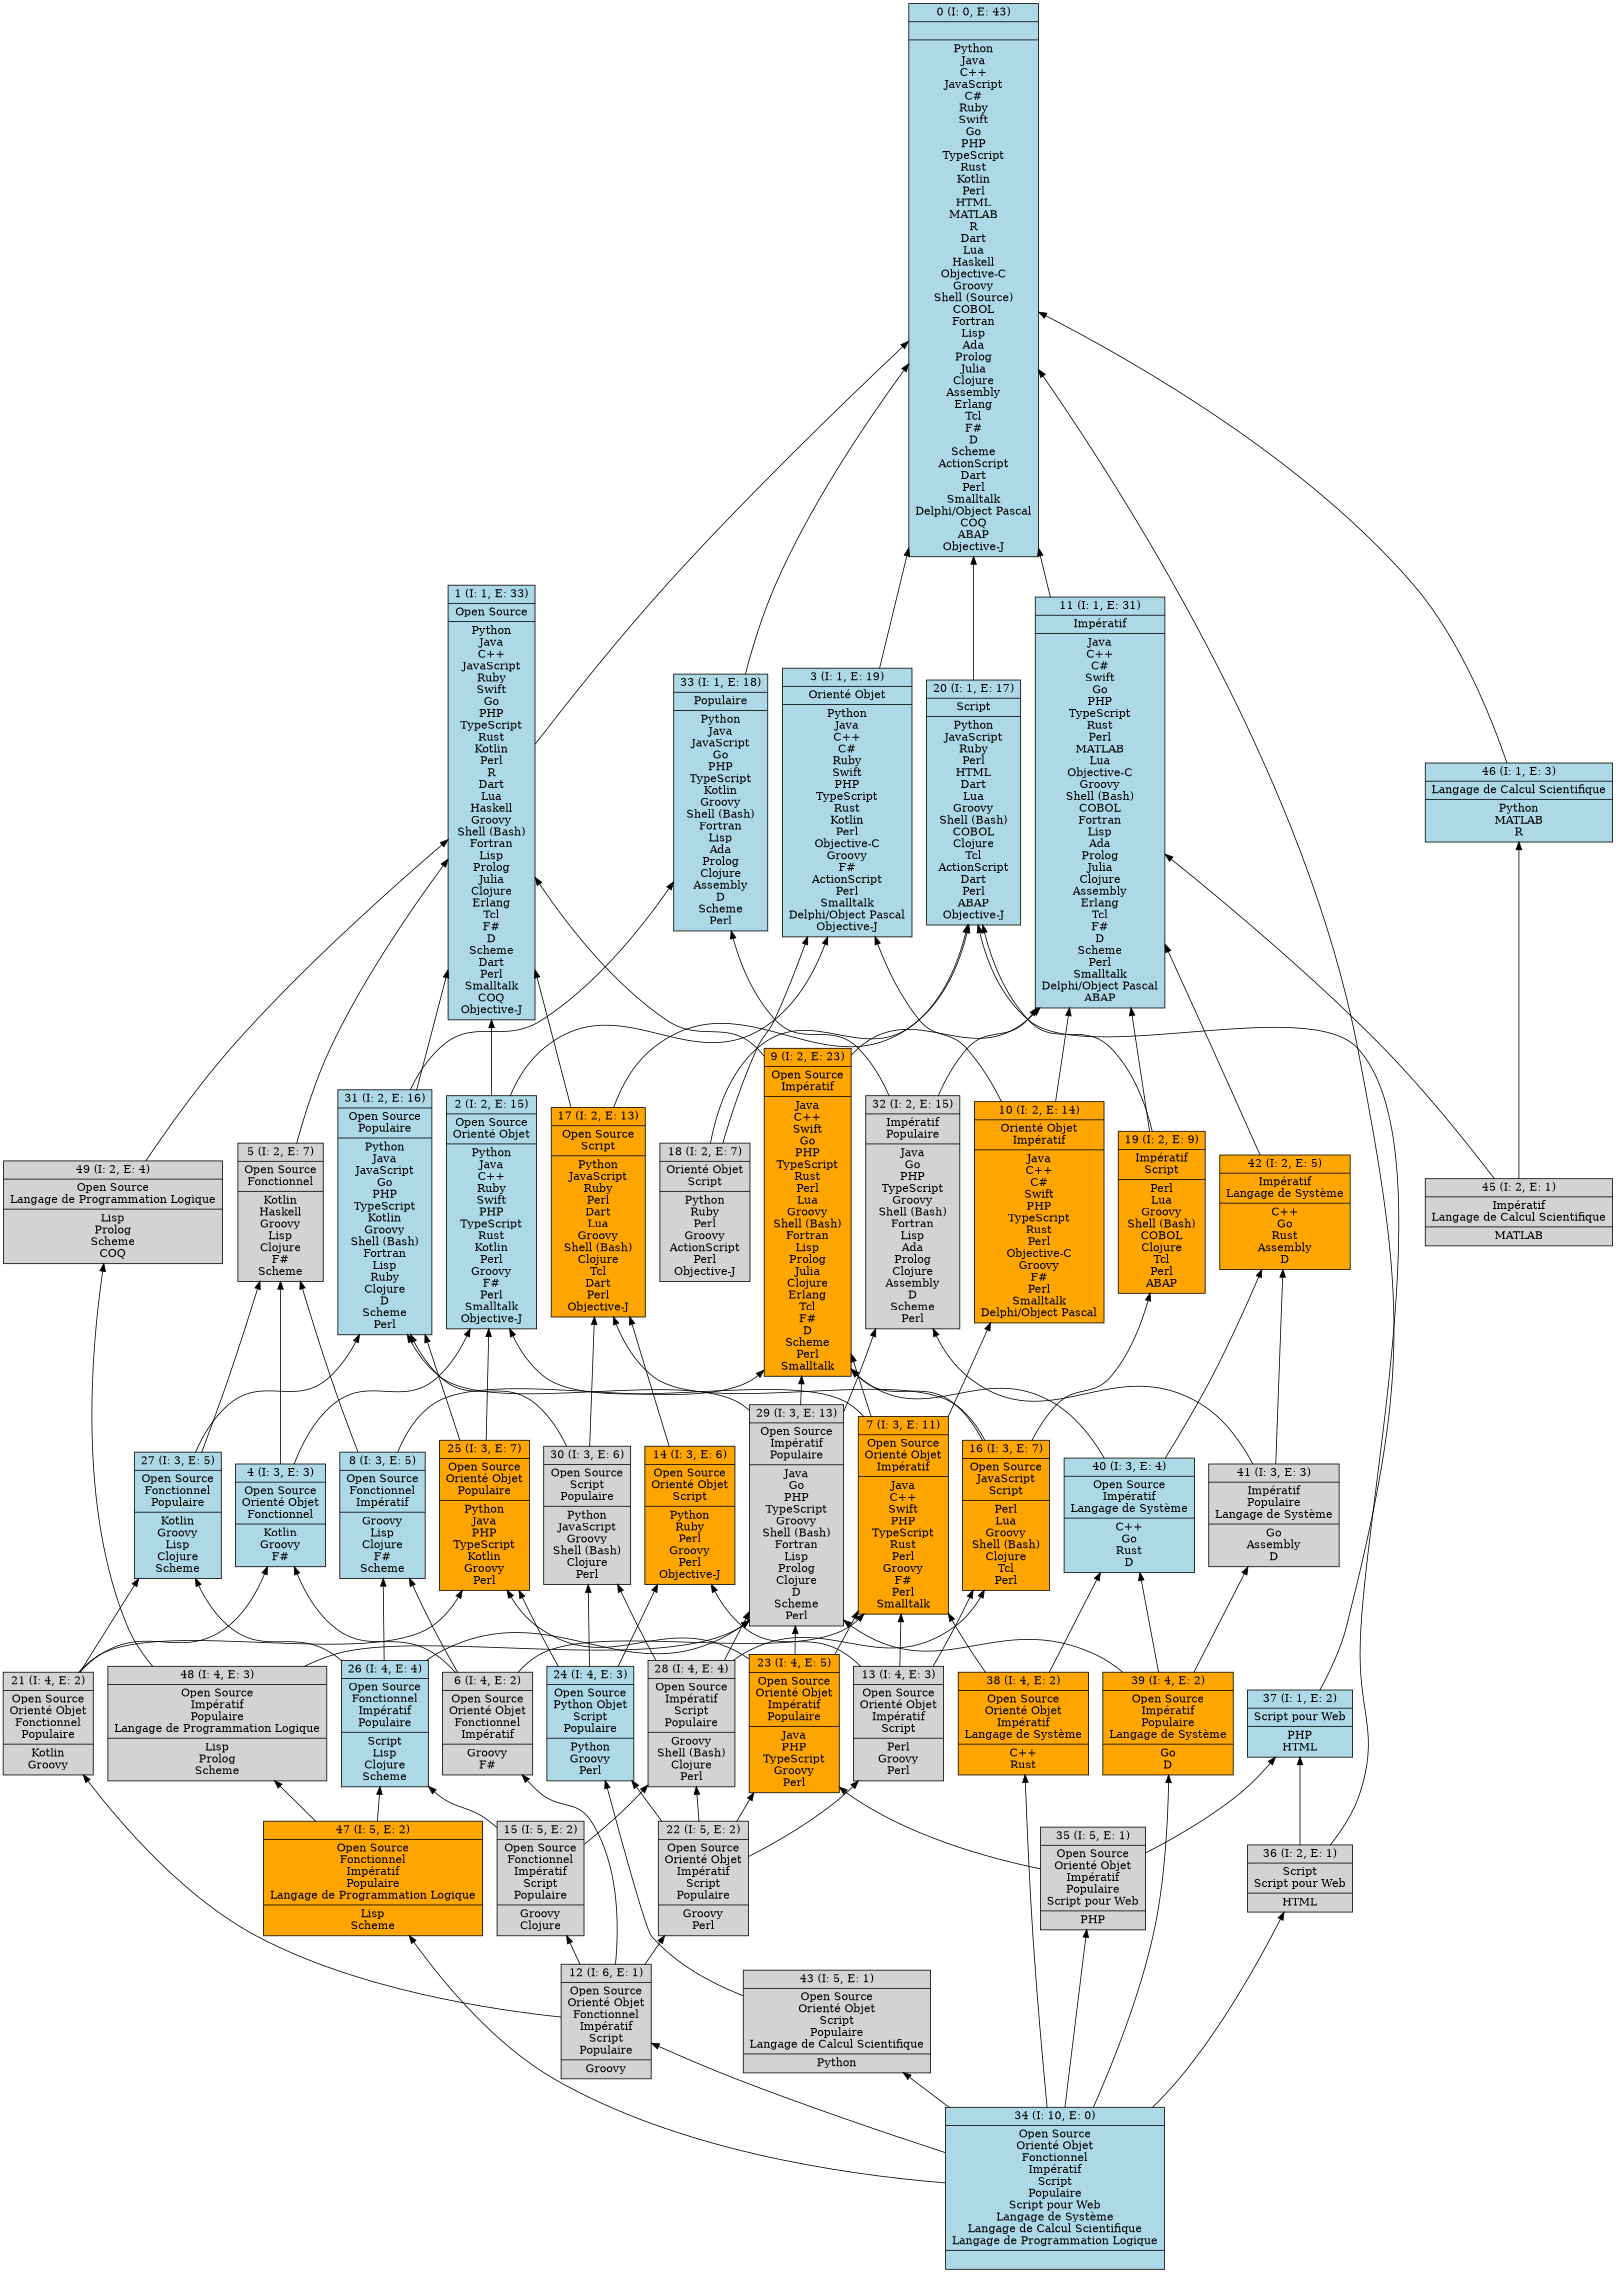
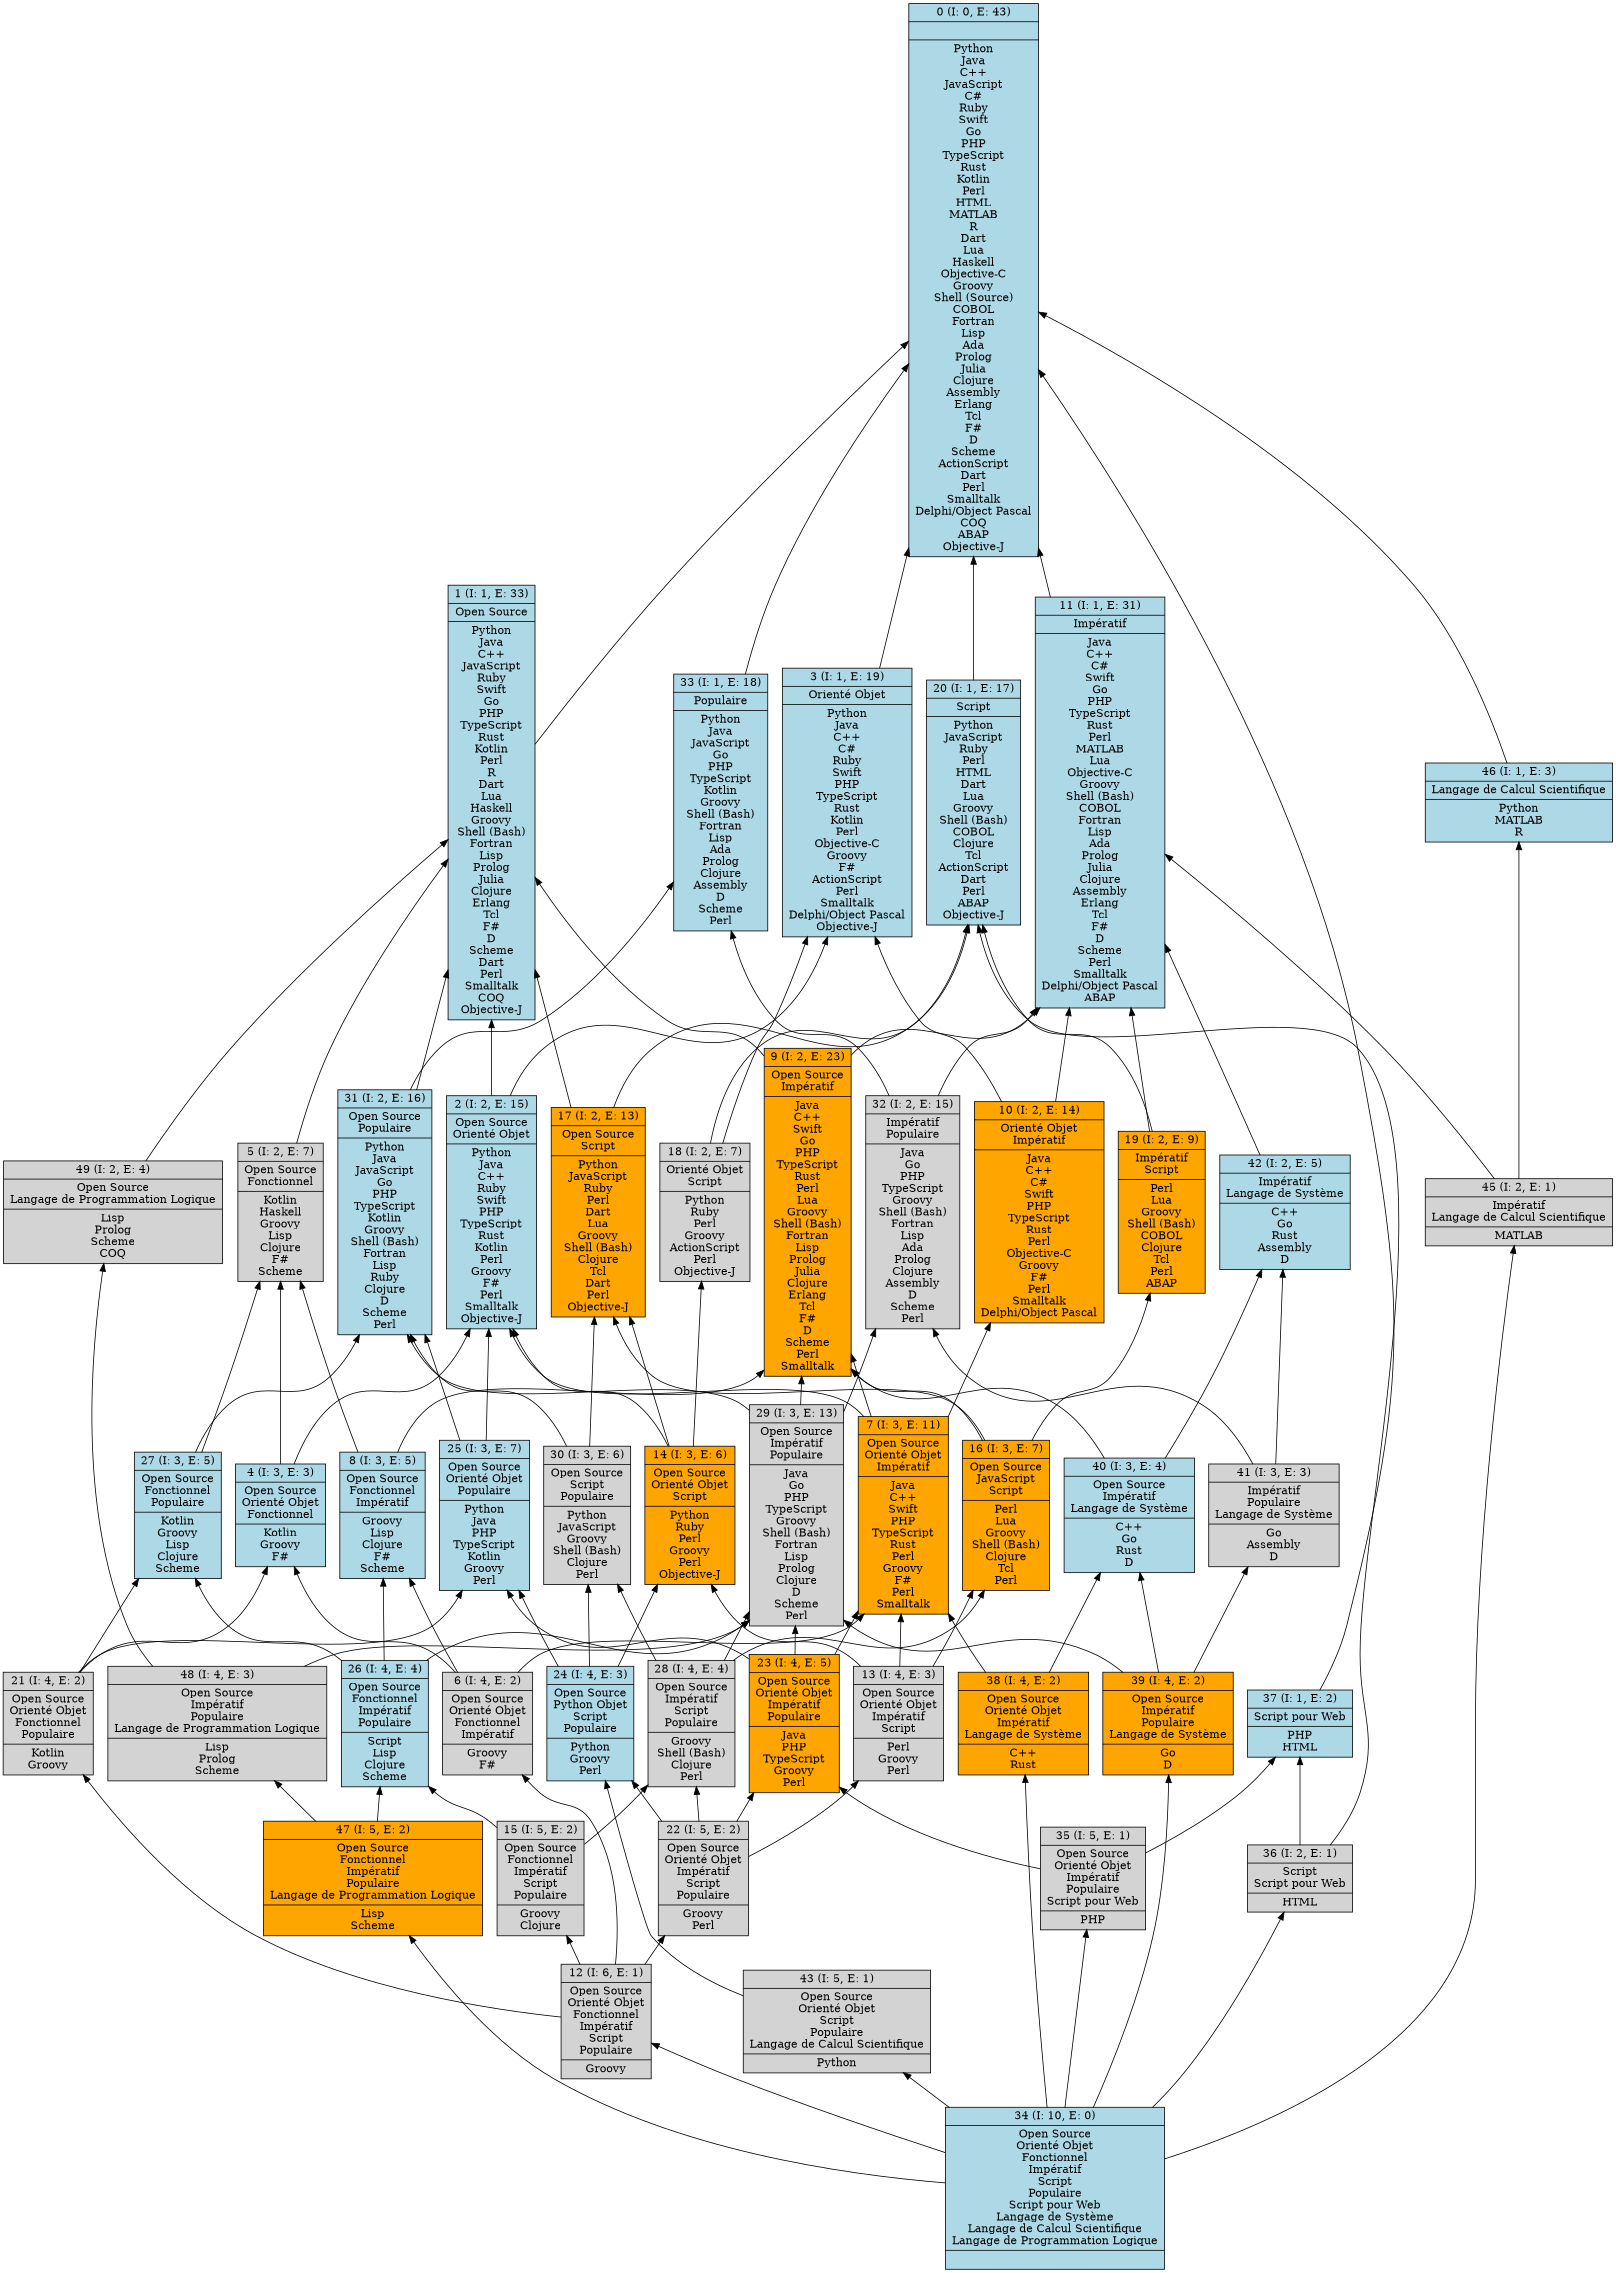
(1285, 1212) -> (1285, 1212)
none -> (697, 1368)
none -> (631, 1400)
(484, 1515) -> (484, 1515)
none -> (1475, 1788)
